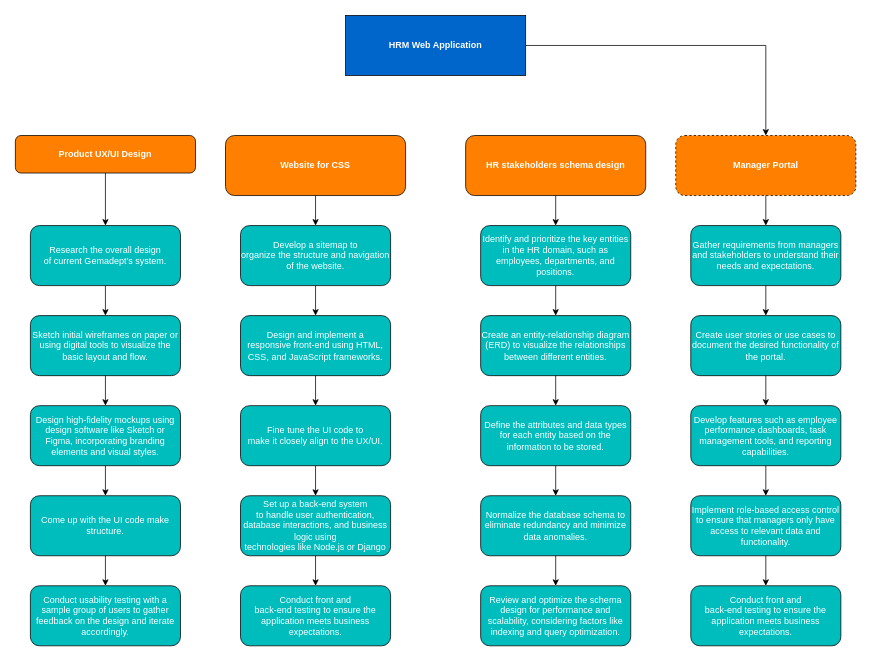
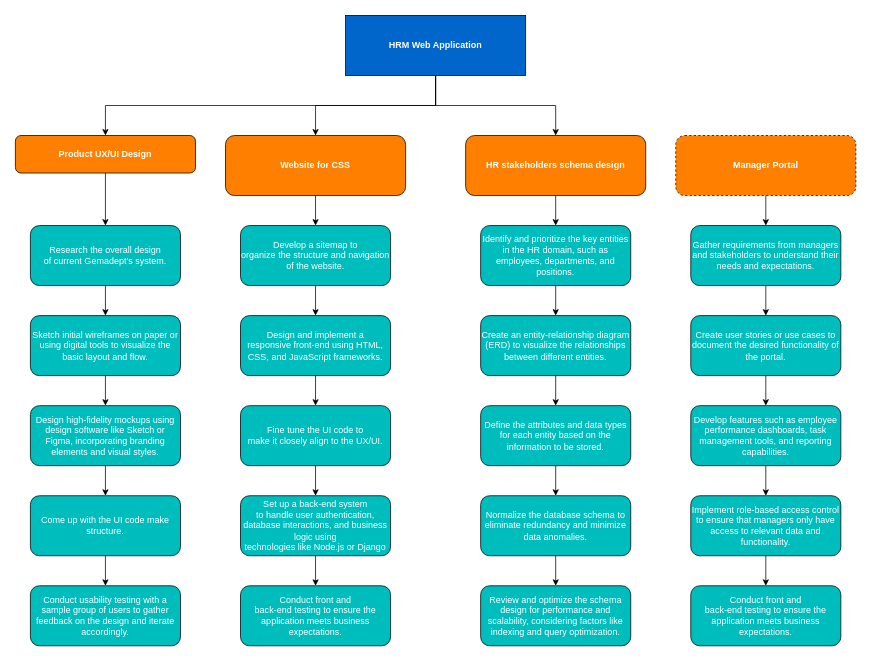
(687, 45) -> (508, 105)
none -> (197, 105)
none -> (315, 118)
